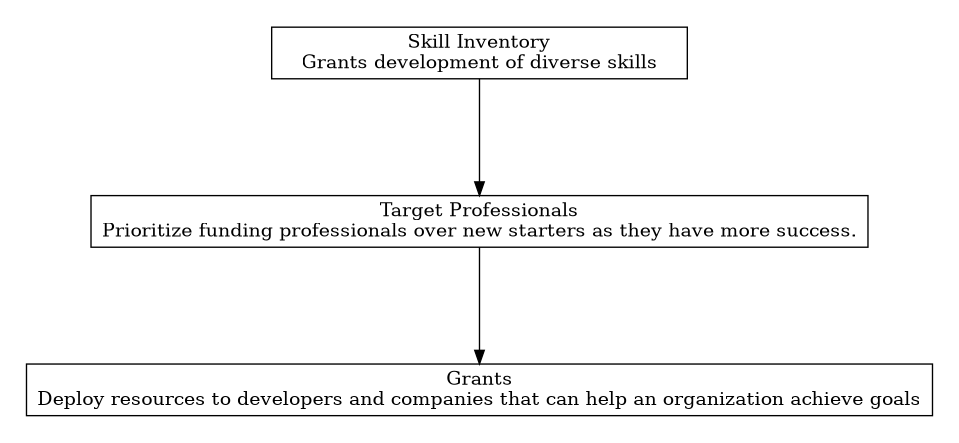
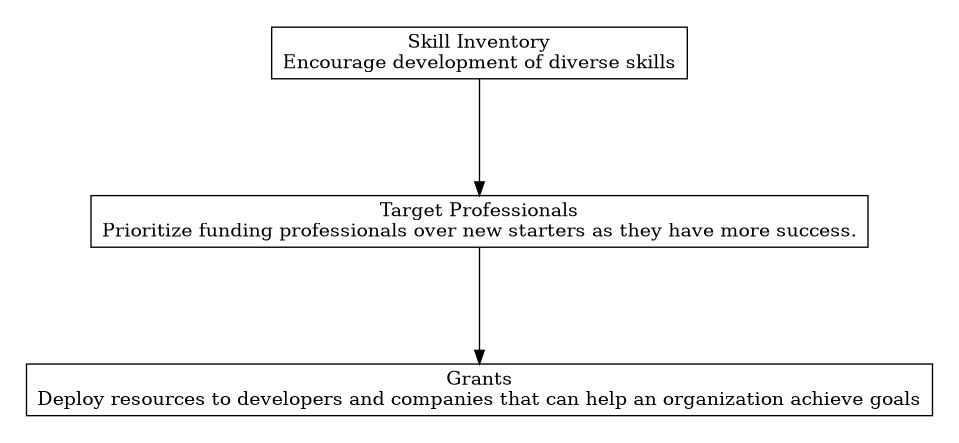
(479, 53) -> (479, 53)
